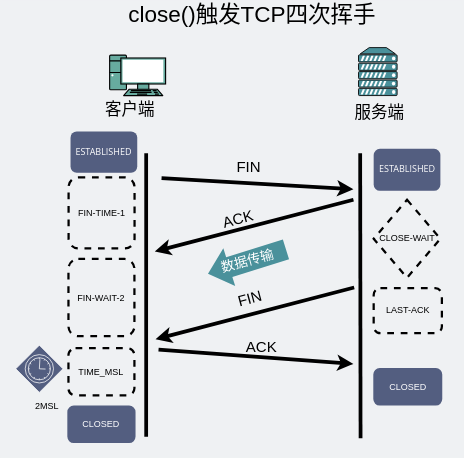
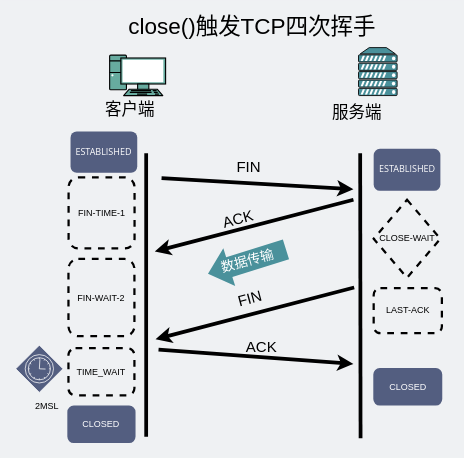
(252, 15) -> (252, 26)
(380, 114) -> (357, 114)
(101, 372) -> (101, 372)
